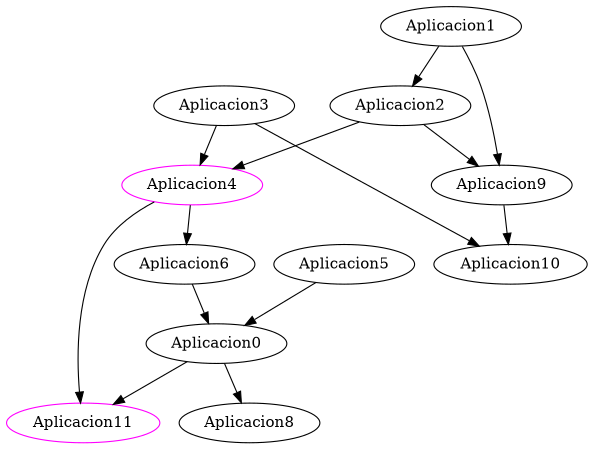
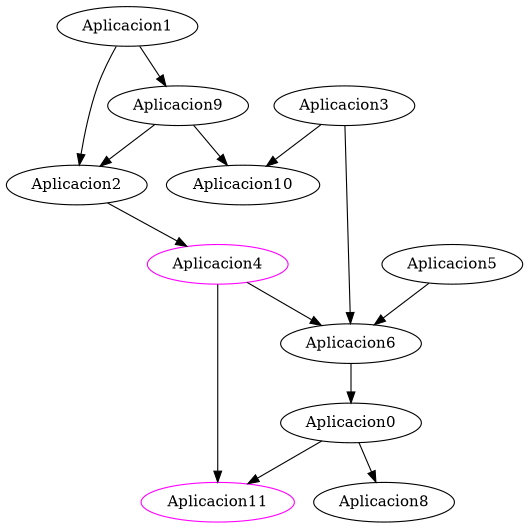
(210, 140) -> (348, 219)
(447, 142) -> (132, 142)
(285, 301) -> (406, 301)
